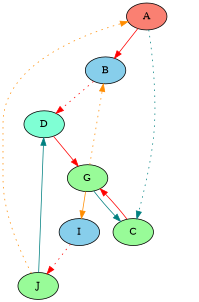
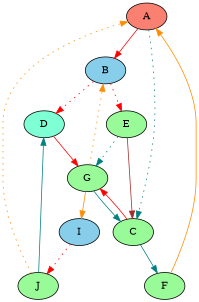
none -> (127, 124)
none -> (165, 286)
